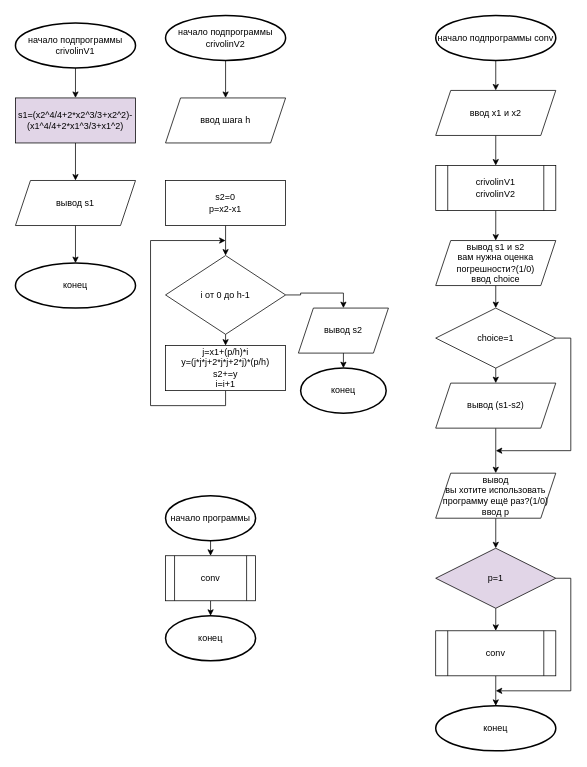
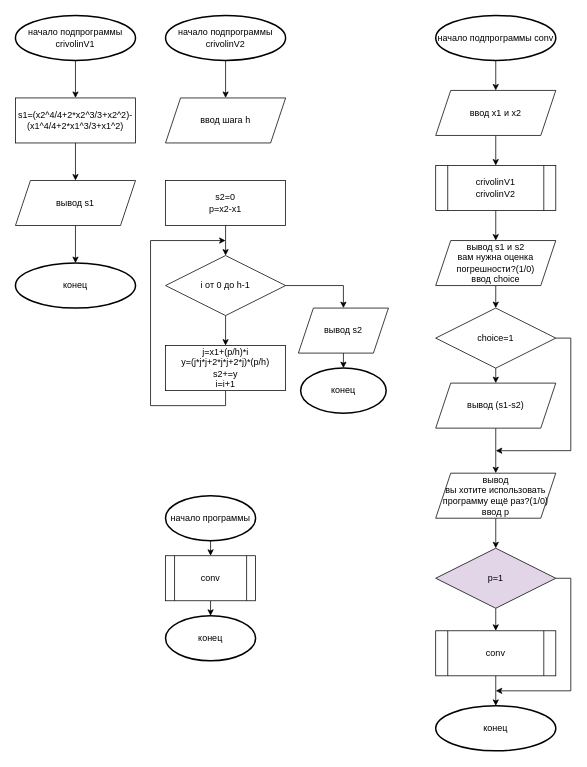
(75, 45) -> (75, 38)
(75, 120) -> (75, 120)
(225, 295) -> (225, 285)
